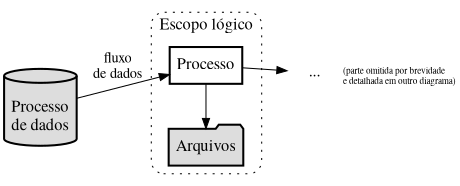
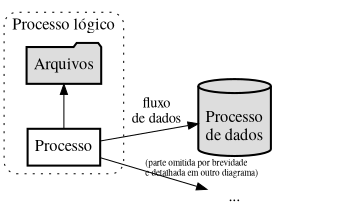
(206, 26) -> (64, 26)
(118, 88) -> (144, 133)
